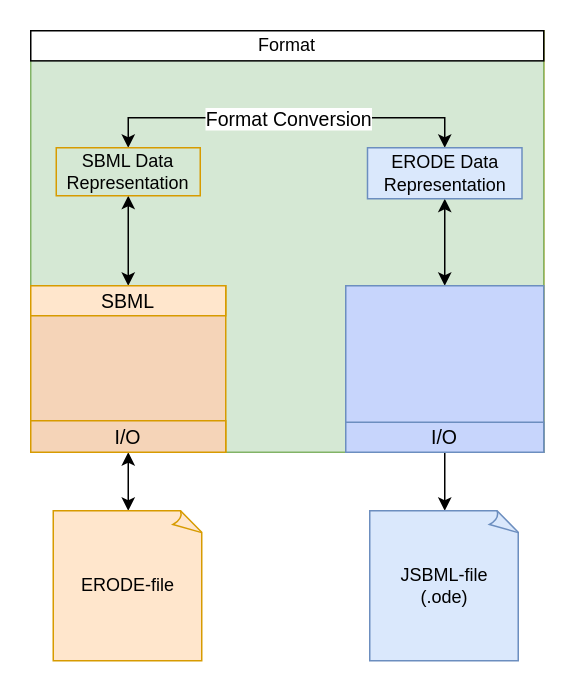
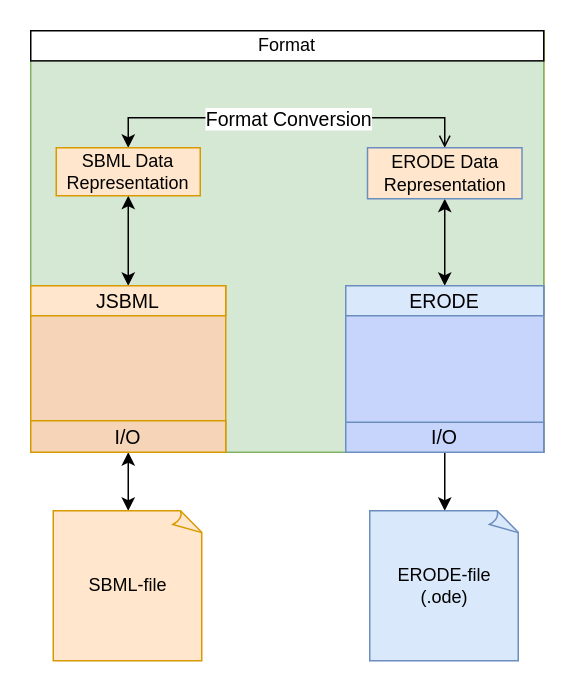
(445, 136) -> (445, 138)
(128, 172) -> (128, 172)
(445, 173) -> (445, 173)
(128, 301) -> (128, 301)
none -> (445, 301)
(128, 586) -> (128, 586)
(445, 586) -> (445, 586)
